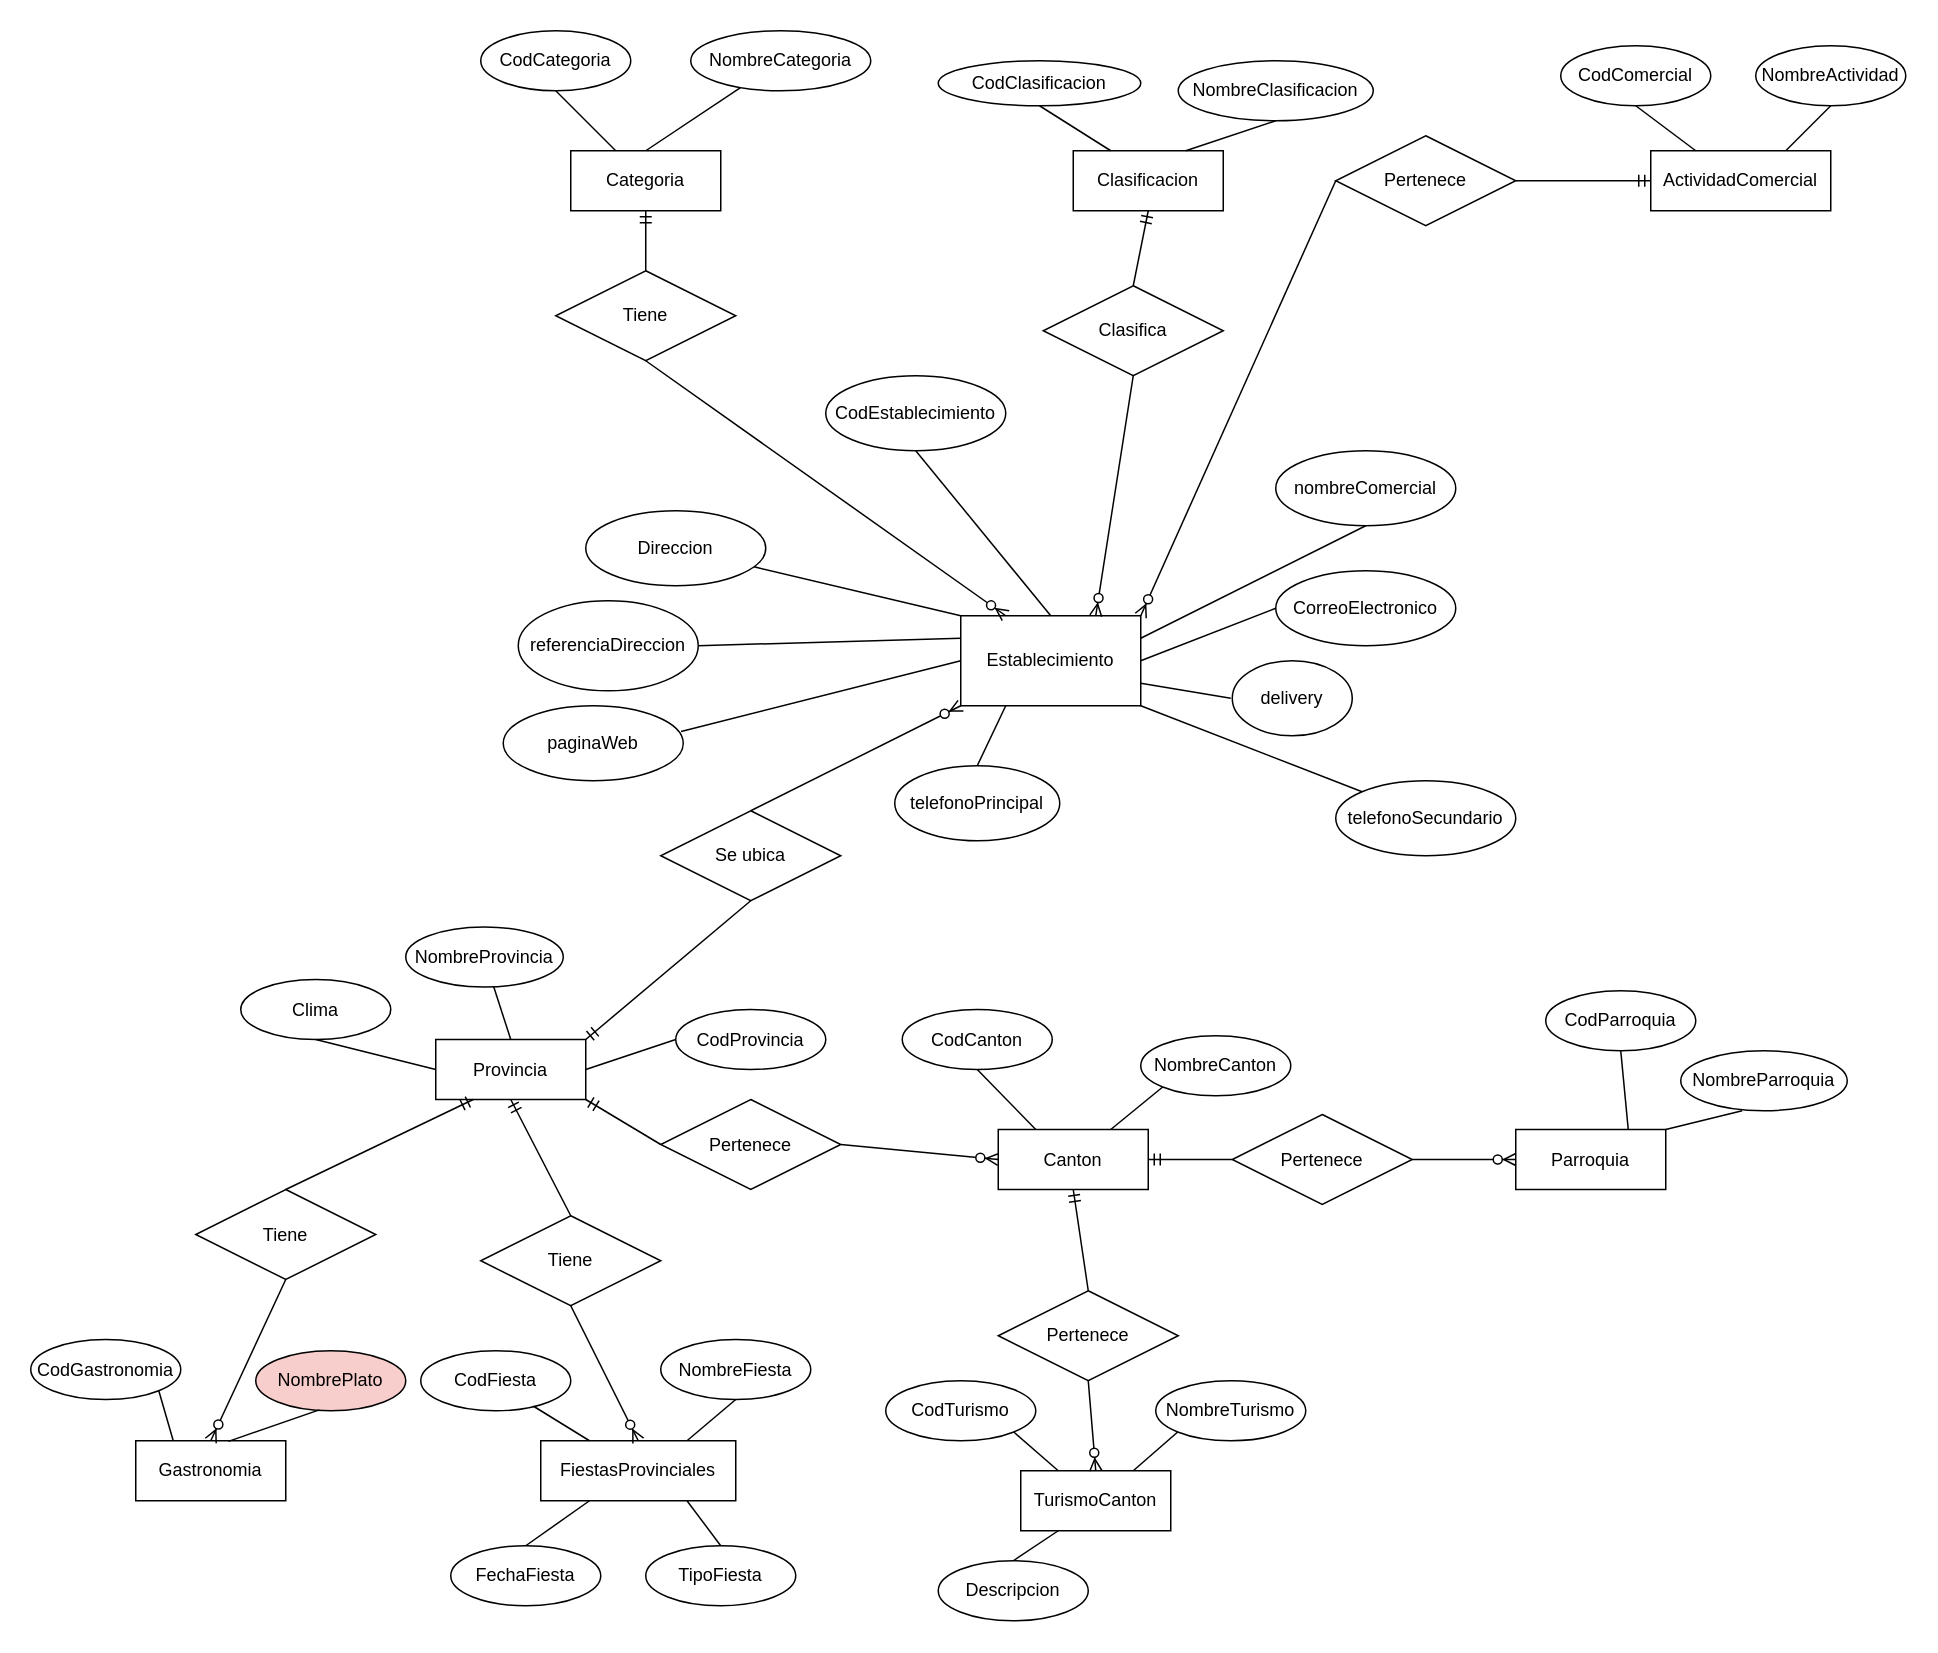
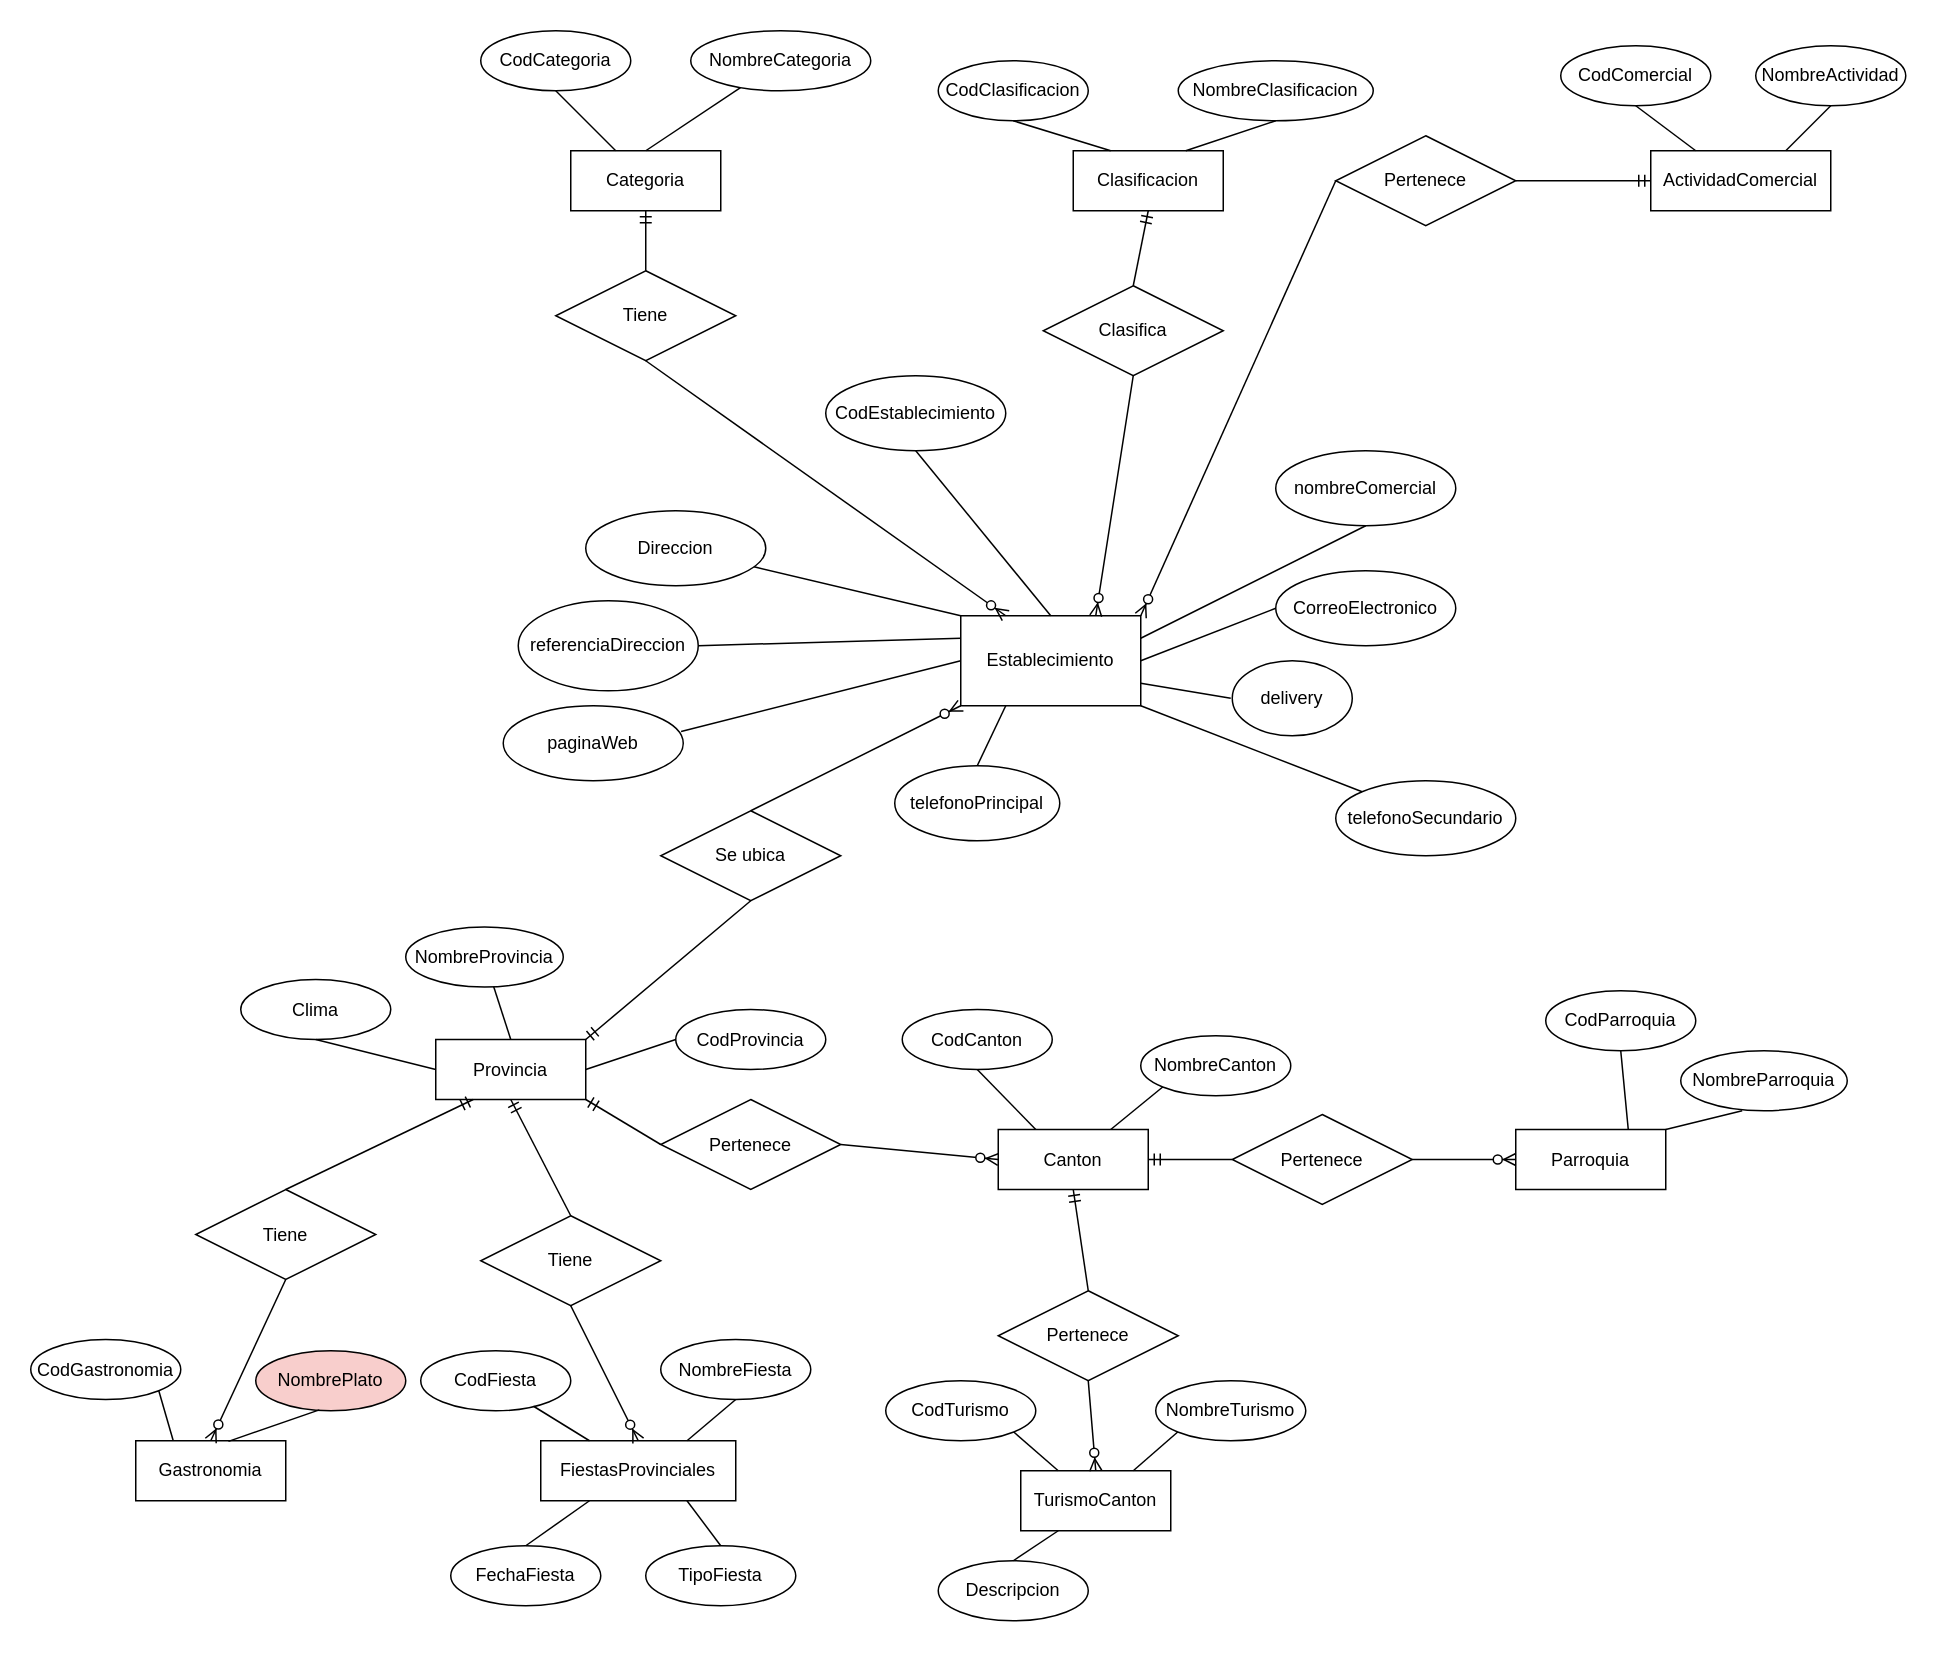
(1040, 83) -> (1013, 91)
